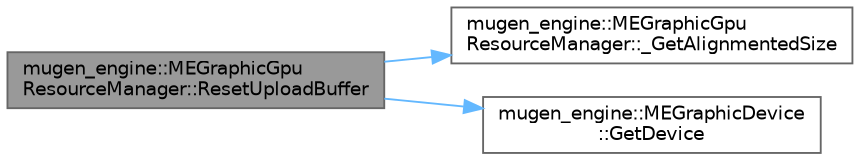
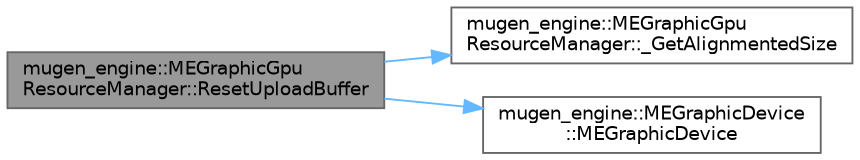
(652, 125) -> (652, 125)
